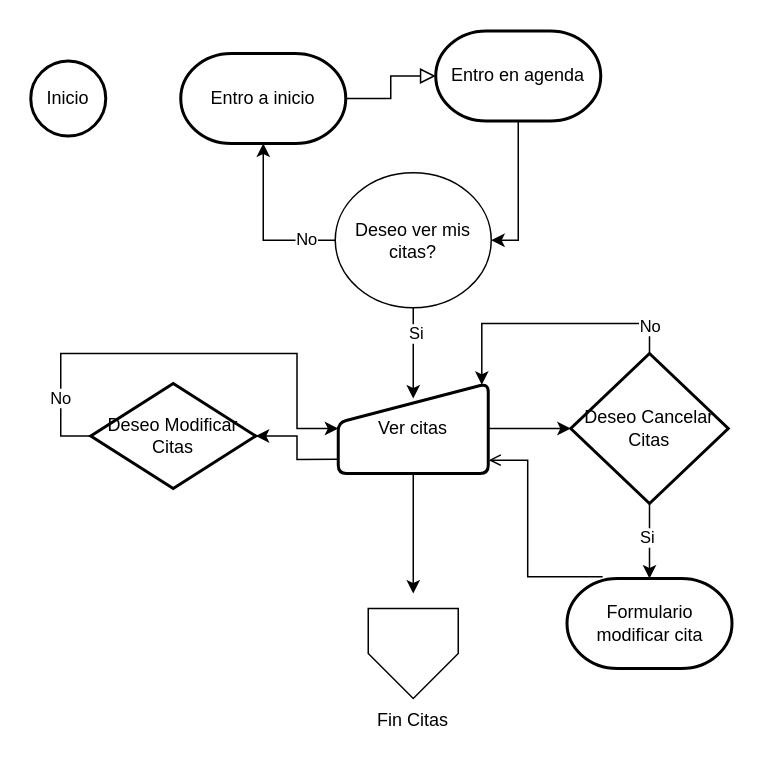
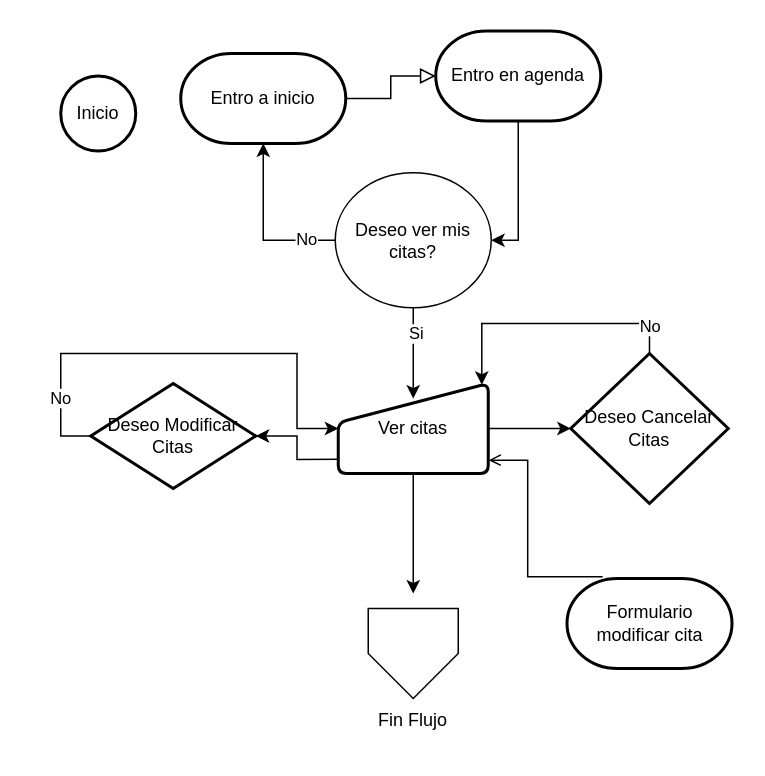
(68, 98) -> (98, 113)
(650, 535) -> none
(413, 721) -> (413, 721)
